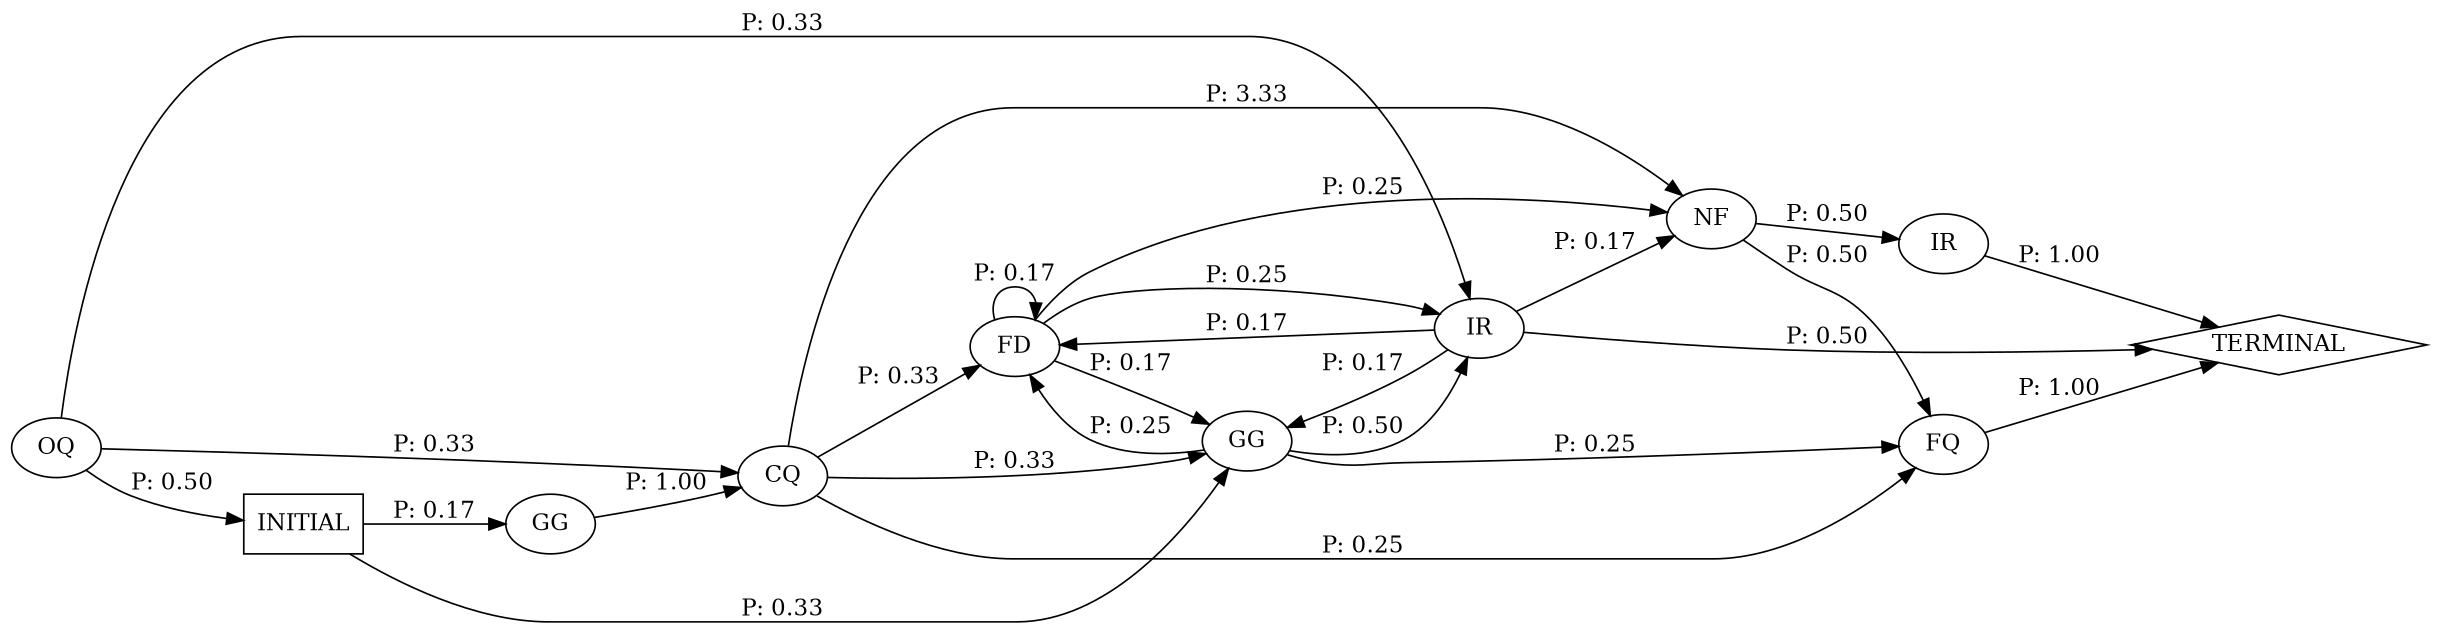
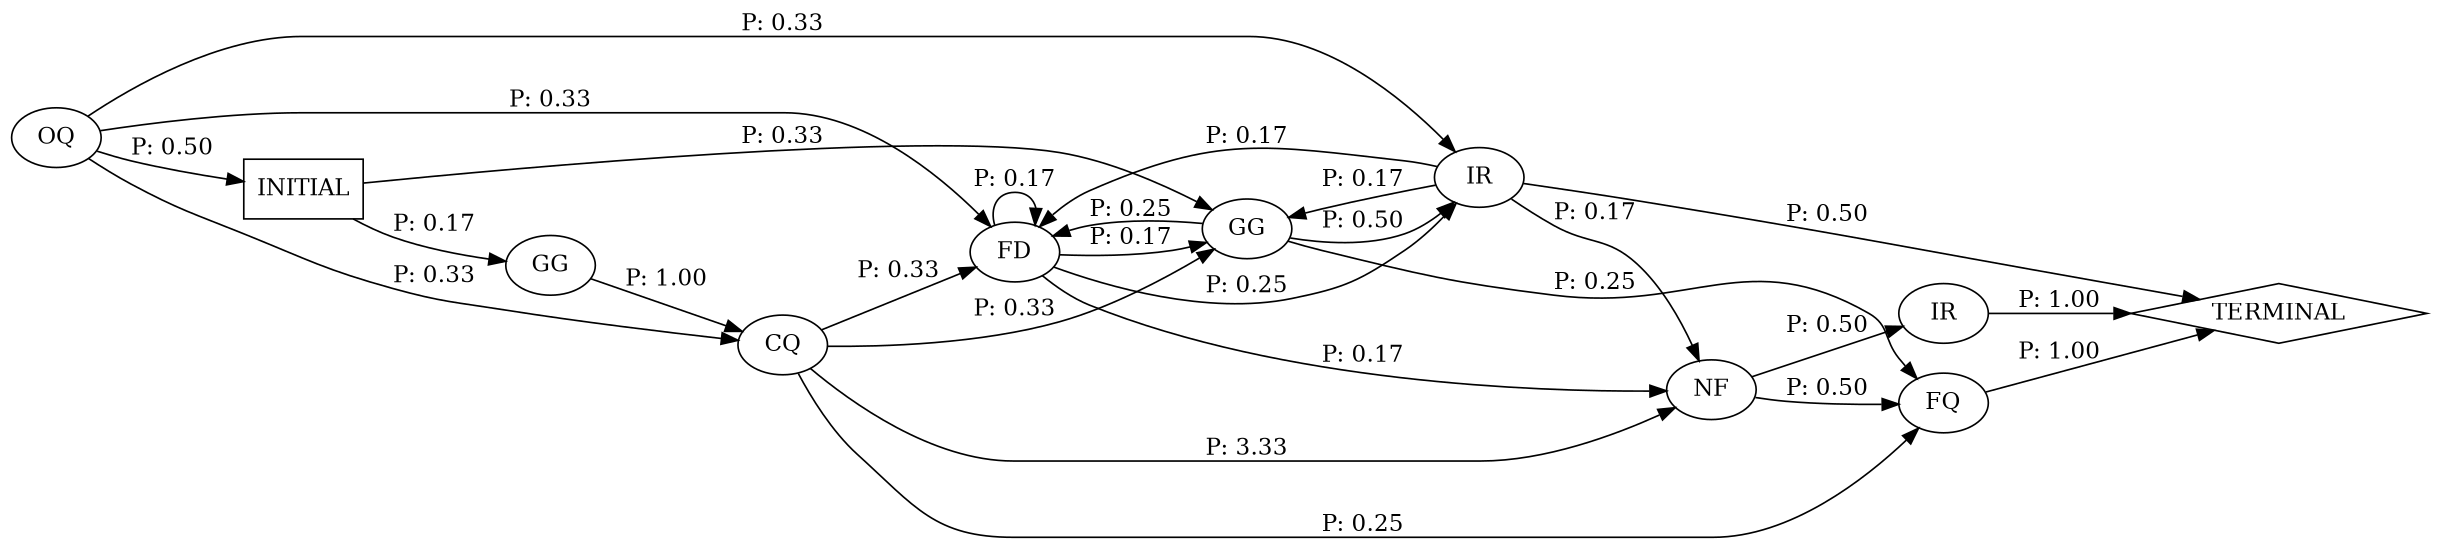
none -> (554, 113)
(1363, 188) -> (1363, 356)
